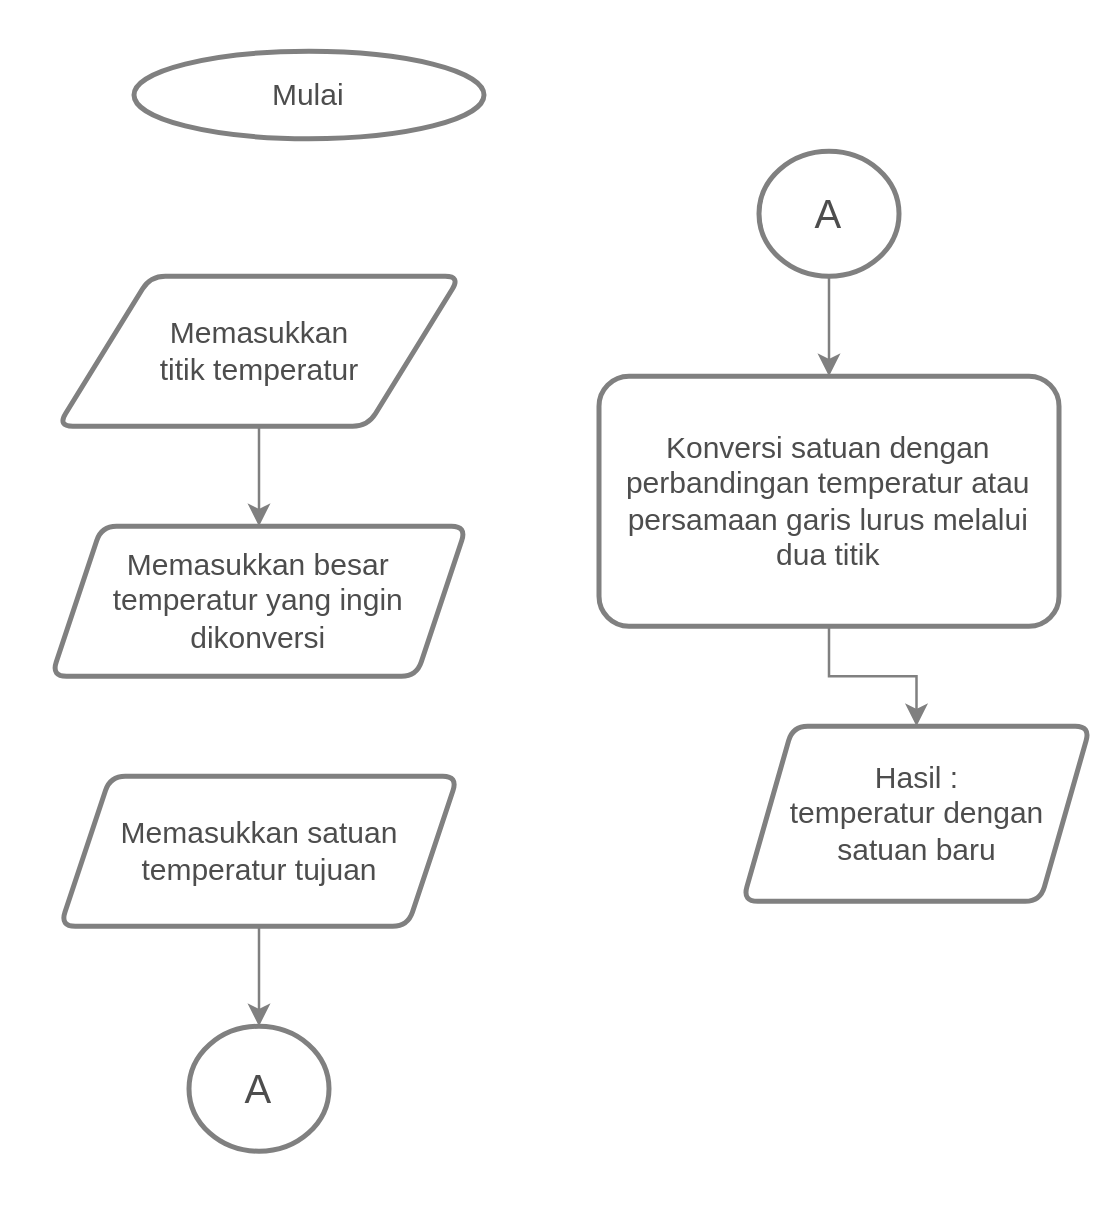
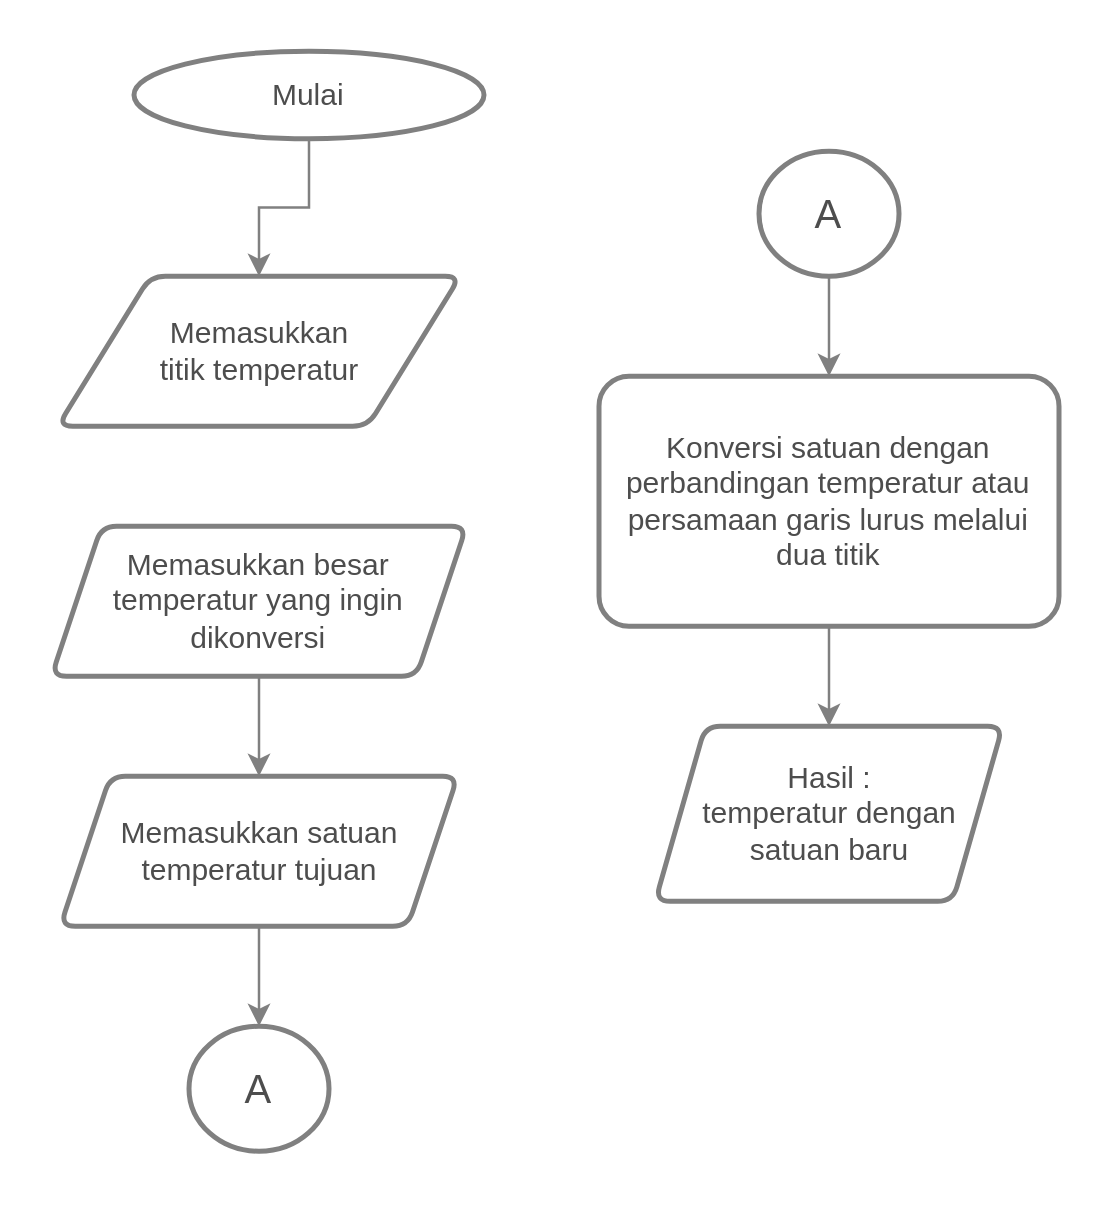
none -> (292, 208)
(259, 468) -> none
none -> (259, 718)
(916, 814) -> (829, 814)
